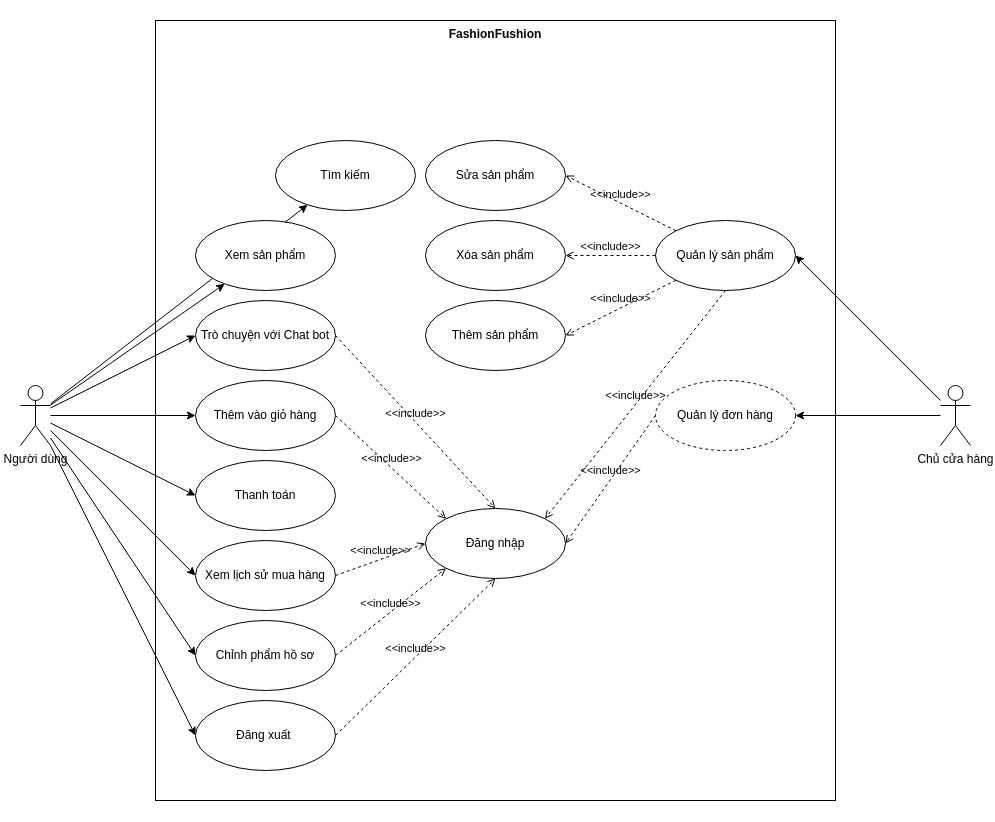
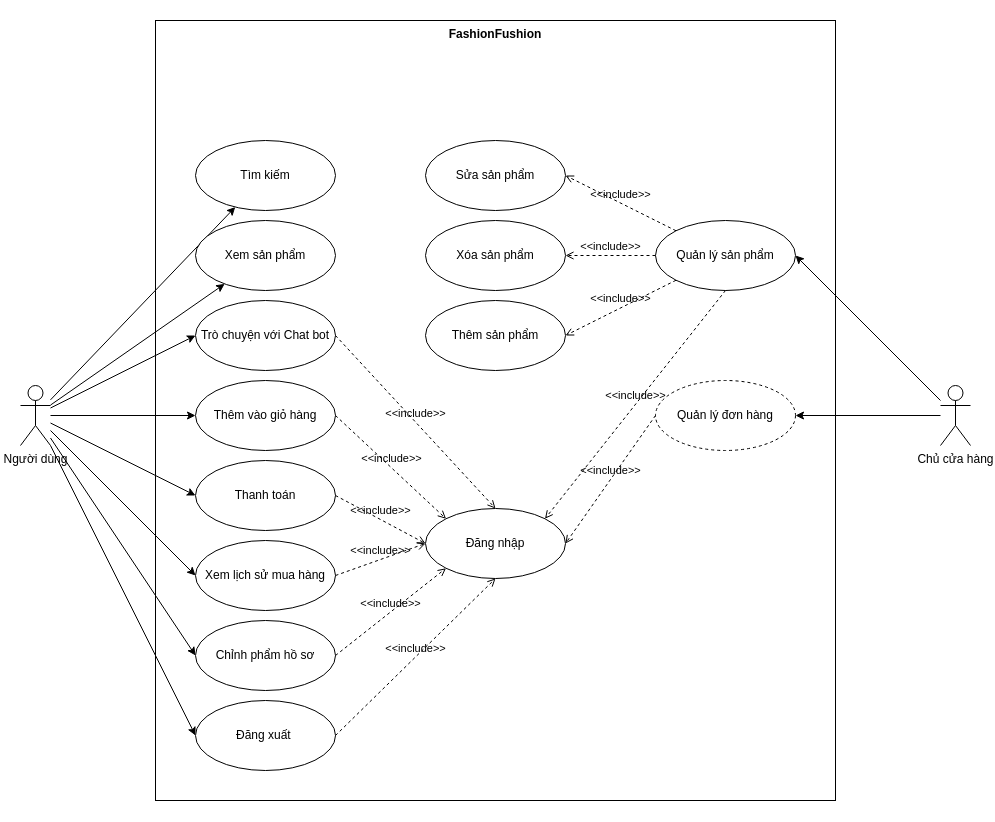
(346, 176) -> (266, 176)
none -> (379, 519)
